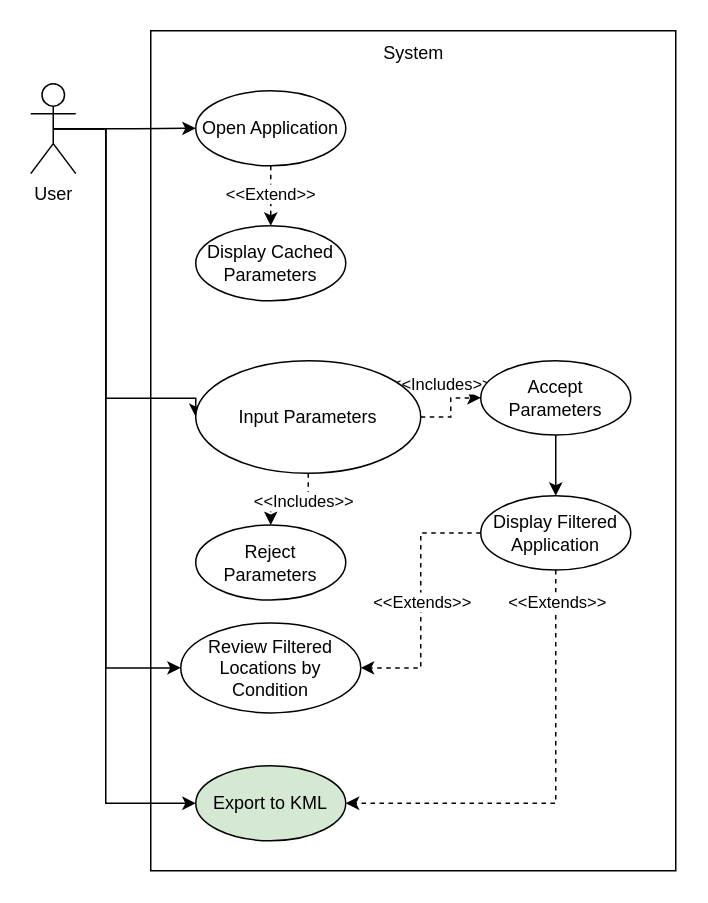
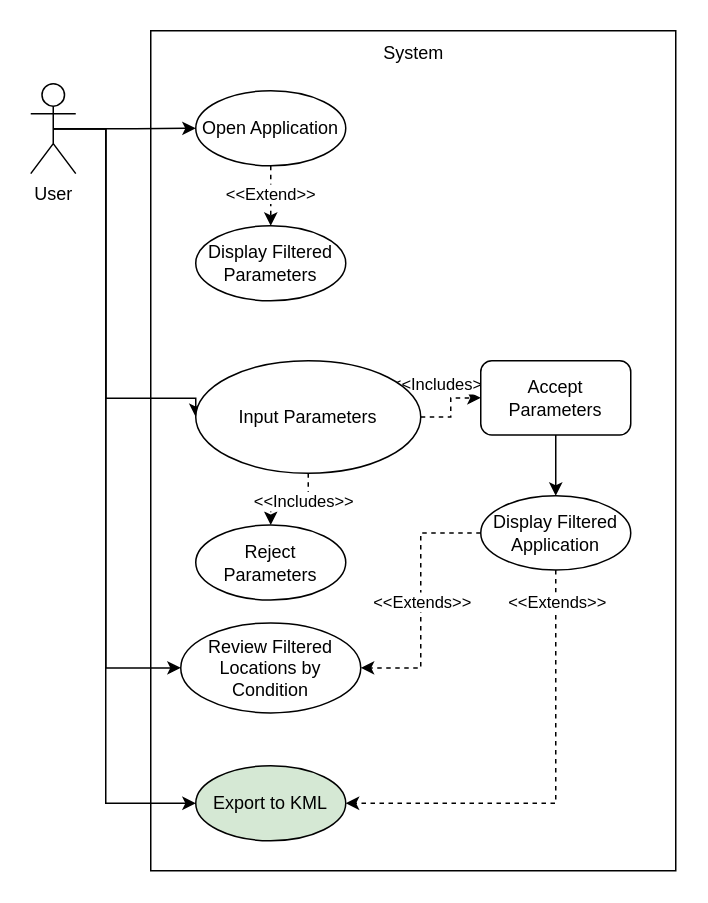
(271, 263) -> (271, 263)
(556, 398) -> (556, 398)
